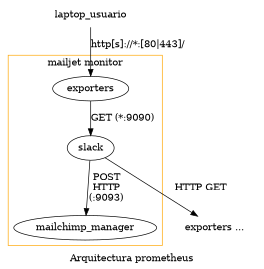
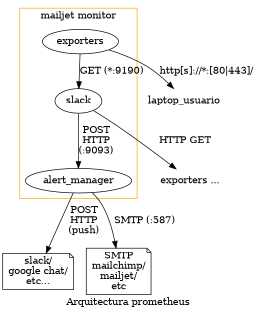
(91, 48) -> (142, 64)
(123, 118) -> (112, 71)
(85, 228) -> (78, 181)
none -> (38, 271)
none -> (119, 271)
